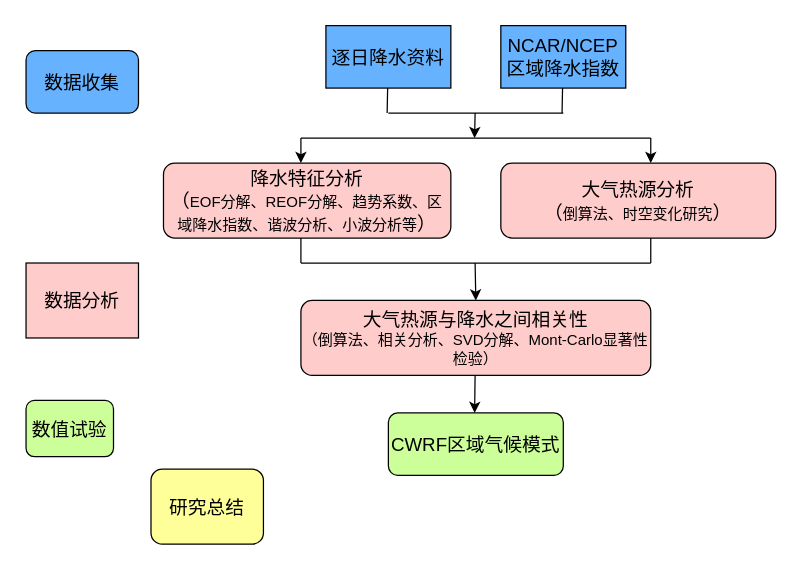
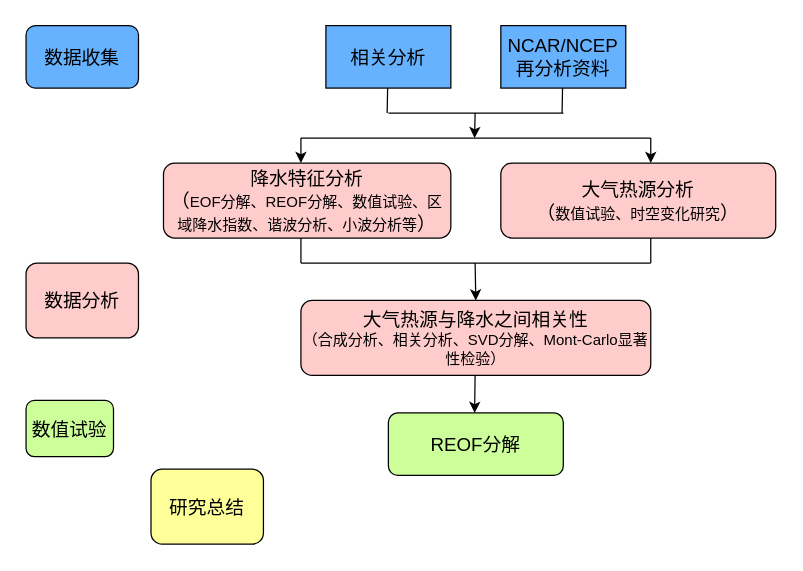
(388, 57) -> (388, 57)
(563, 57) -> (563, 57)
(82, 82) -> (82, 57)
(307, 201) -> (307, 201)
(638, 201) -> (638, 201)
(82, 301) -> (82, 301)
(476, 338) -> (476, 338)
(476, 444) -> (476, 444)
